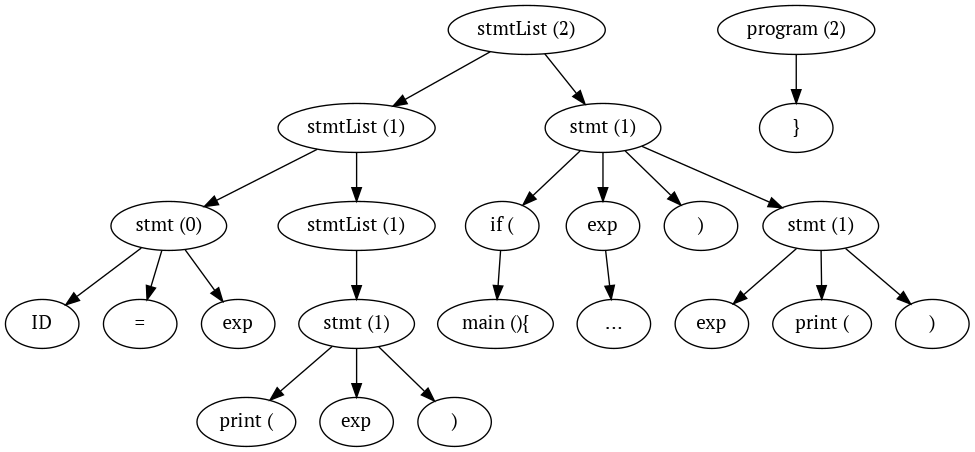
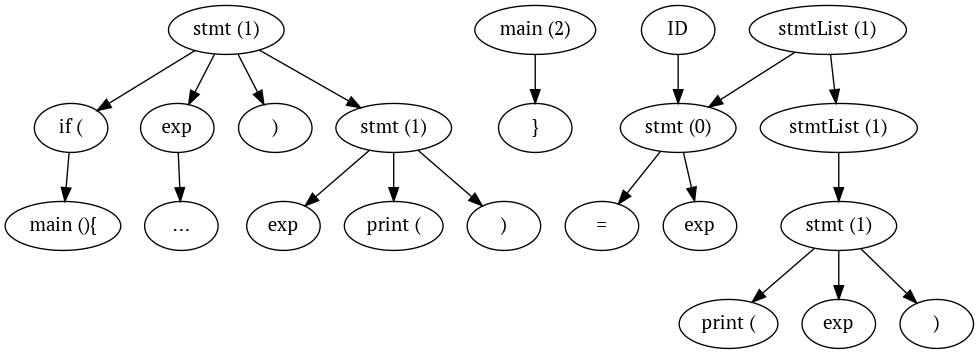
(527, 30) -> none
(796, 30) -> (535, 30)
(109, 272) -> (678, 72)
